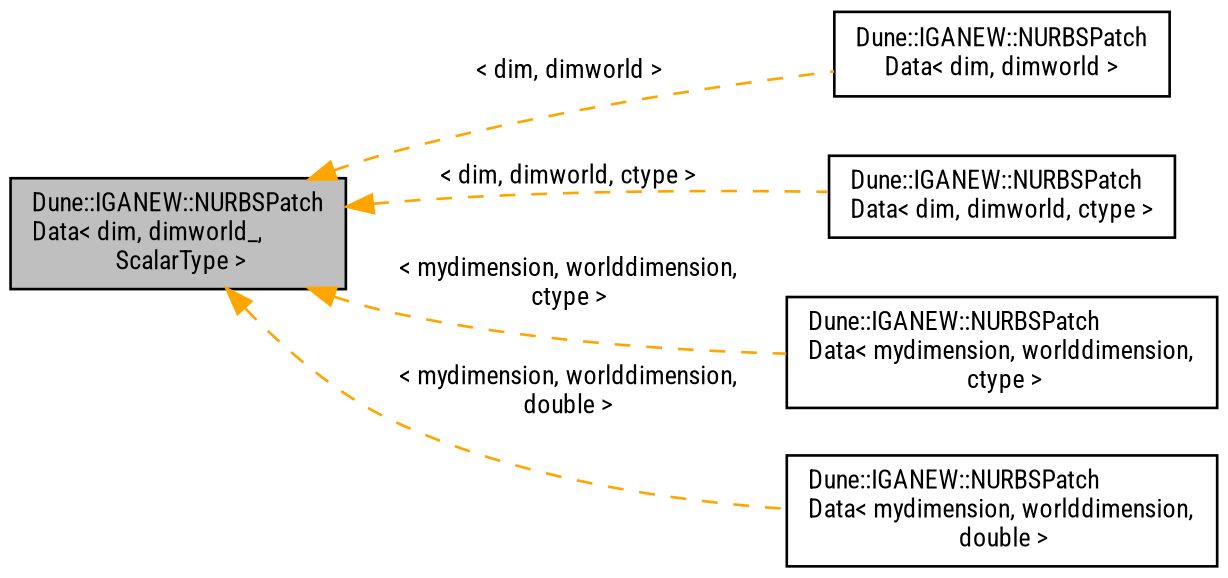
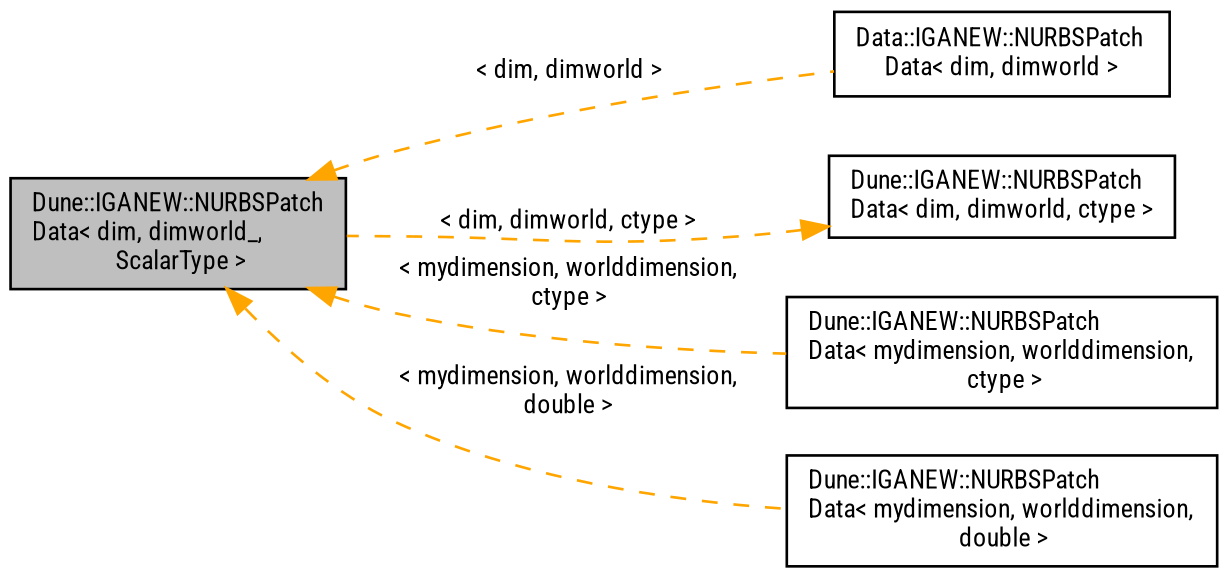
(1002, 54) -> (1002, 54)
(600, 192) -> (574, 241)
